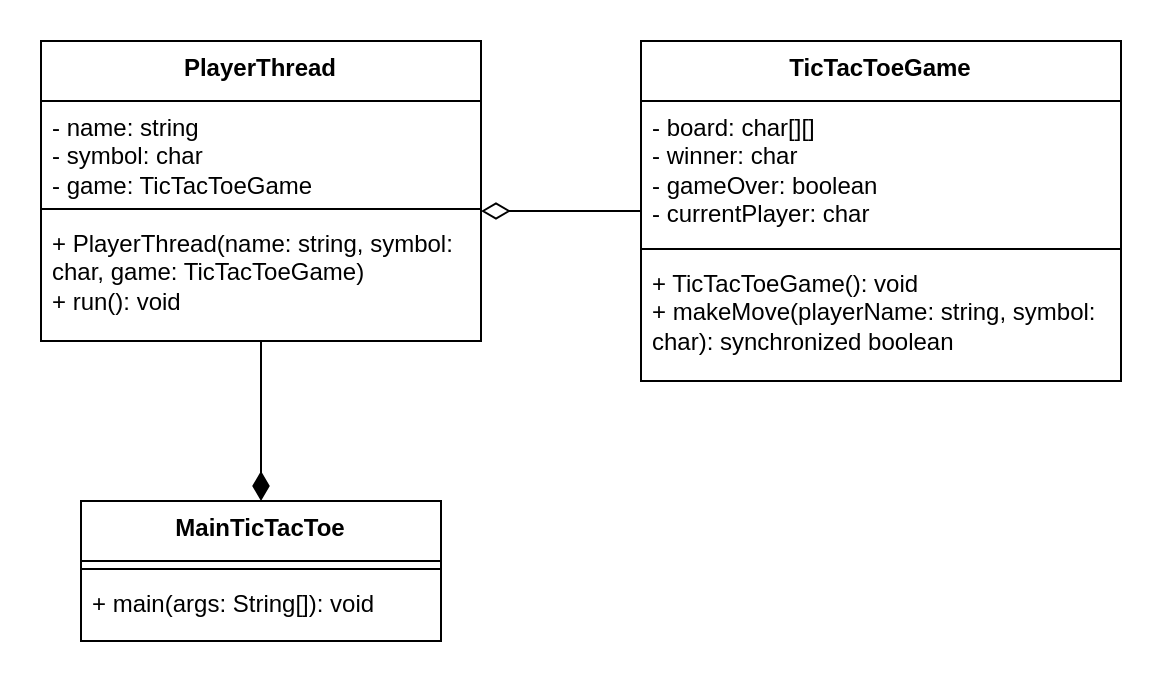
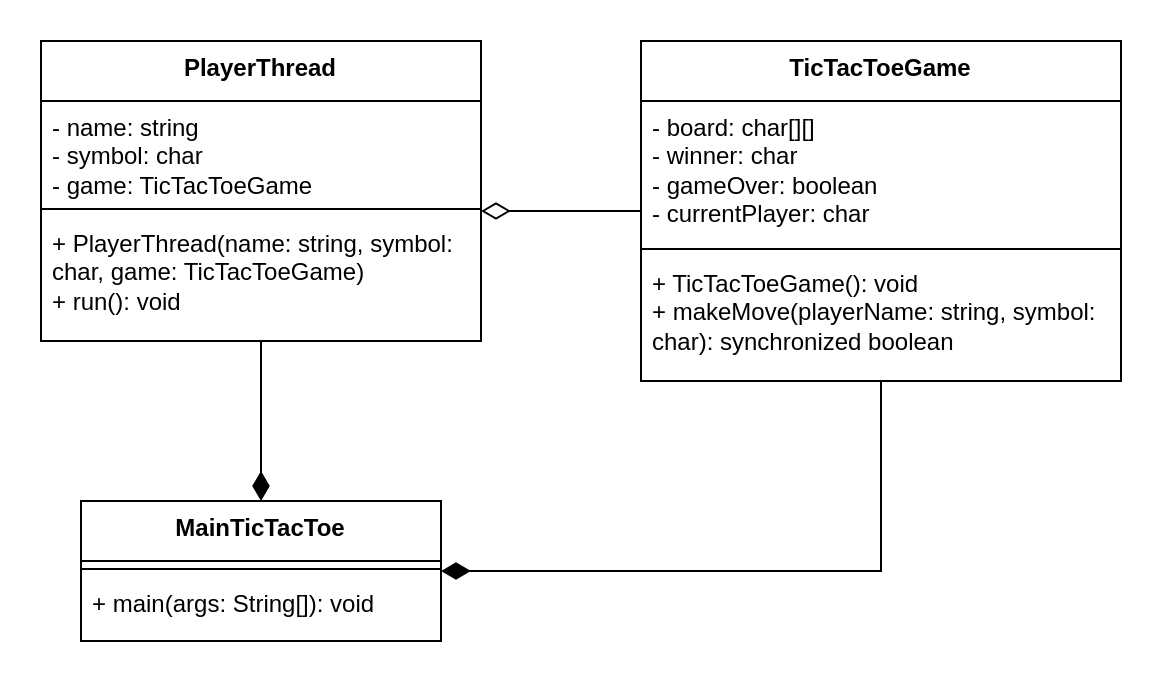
none -> (768, 571)
